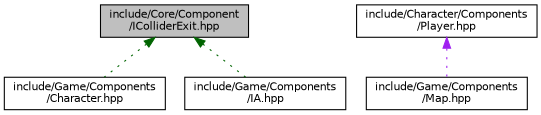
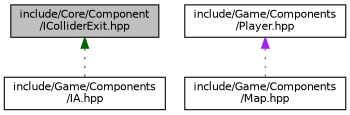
(447, 21) -> (265, 21)
(85, 93) -> none
